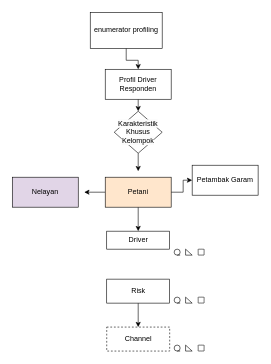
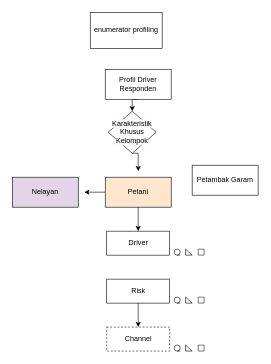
(138, 61) -> none
(138, 132) -> (132, 132)
(184, 180) -> none
(138, 240) -> (138, 243)
